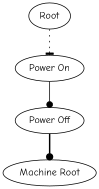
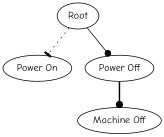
(50, 92) -> (97, 40)
(50, 173) -> (119, 121)
